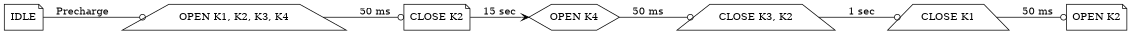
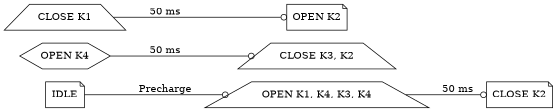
(234, 17) -> (317, 95)
(496, 17) -> none
(857, 17) -> none
